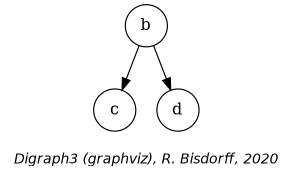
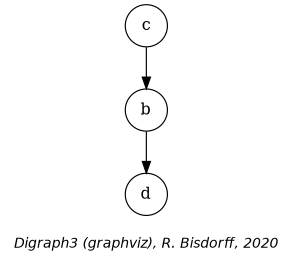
(133, 62) -> (146, 62)
